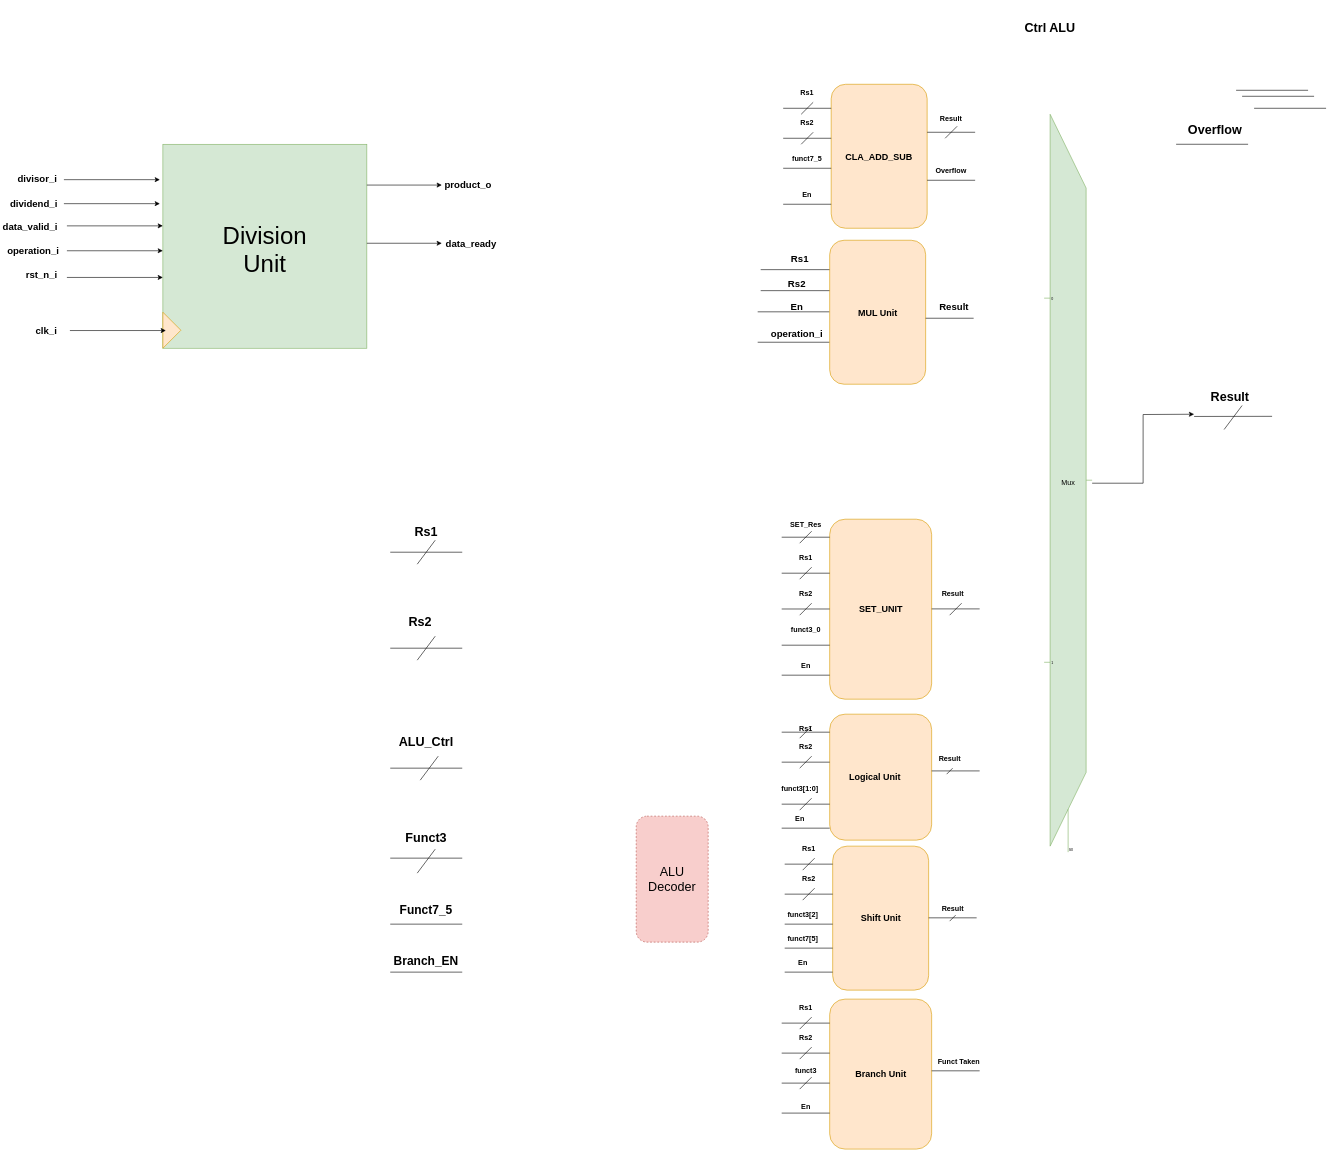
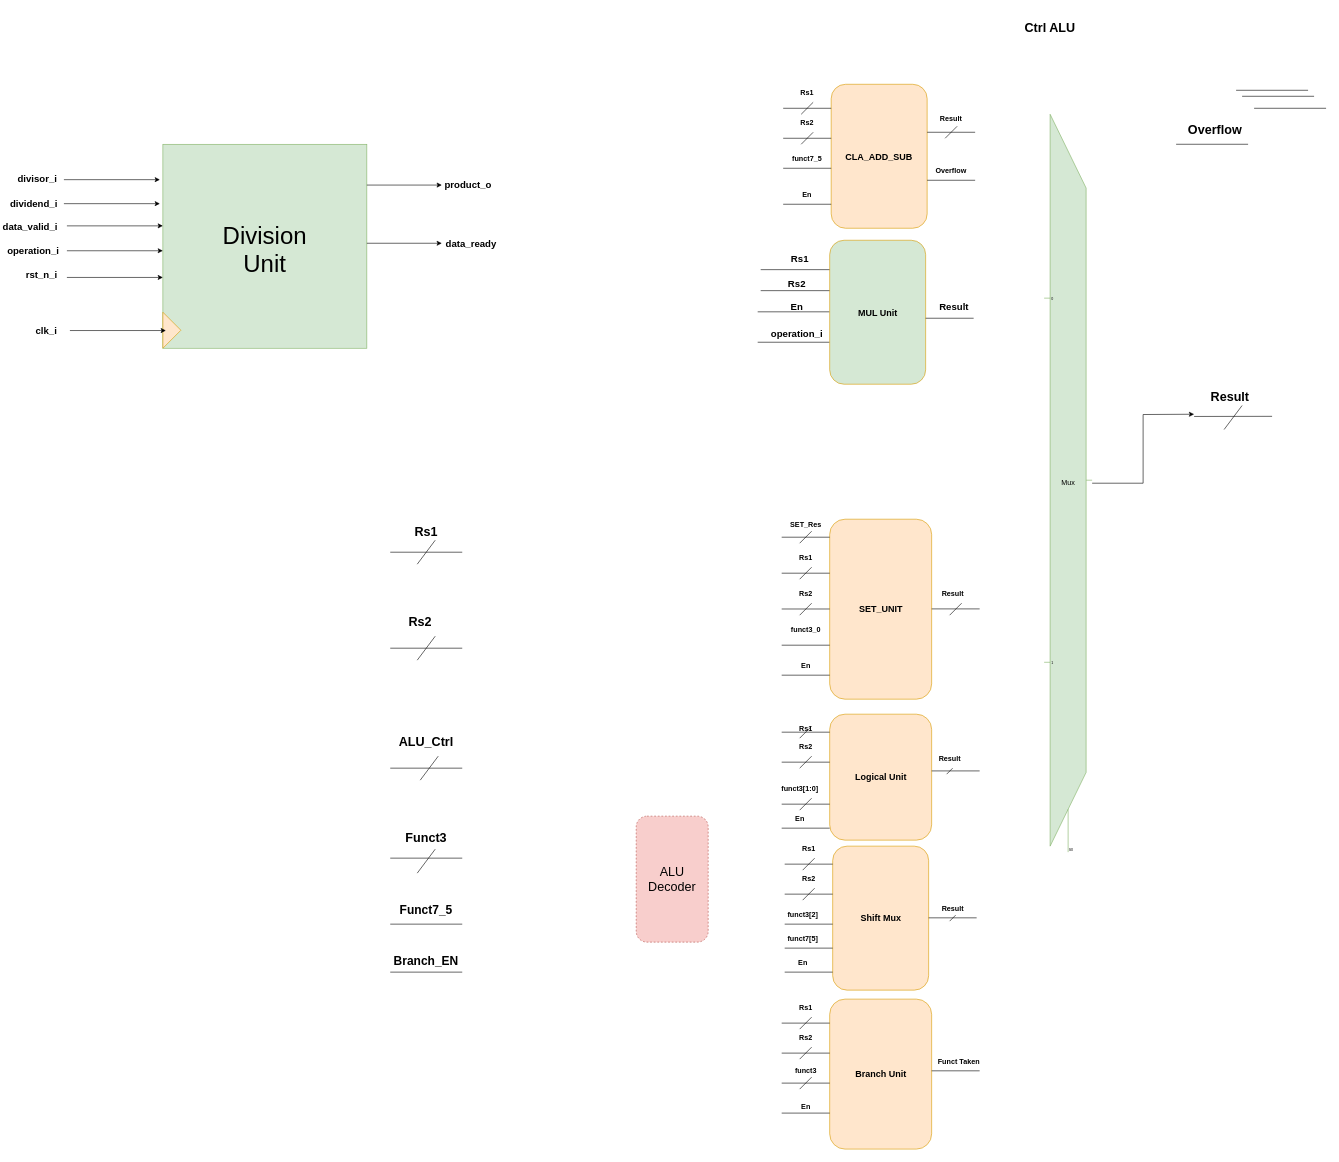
(878, 312) -> (878, 312)
(875, 777) -> (881, 777)
(881, 918) -> (881, 918)
